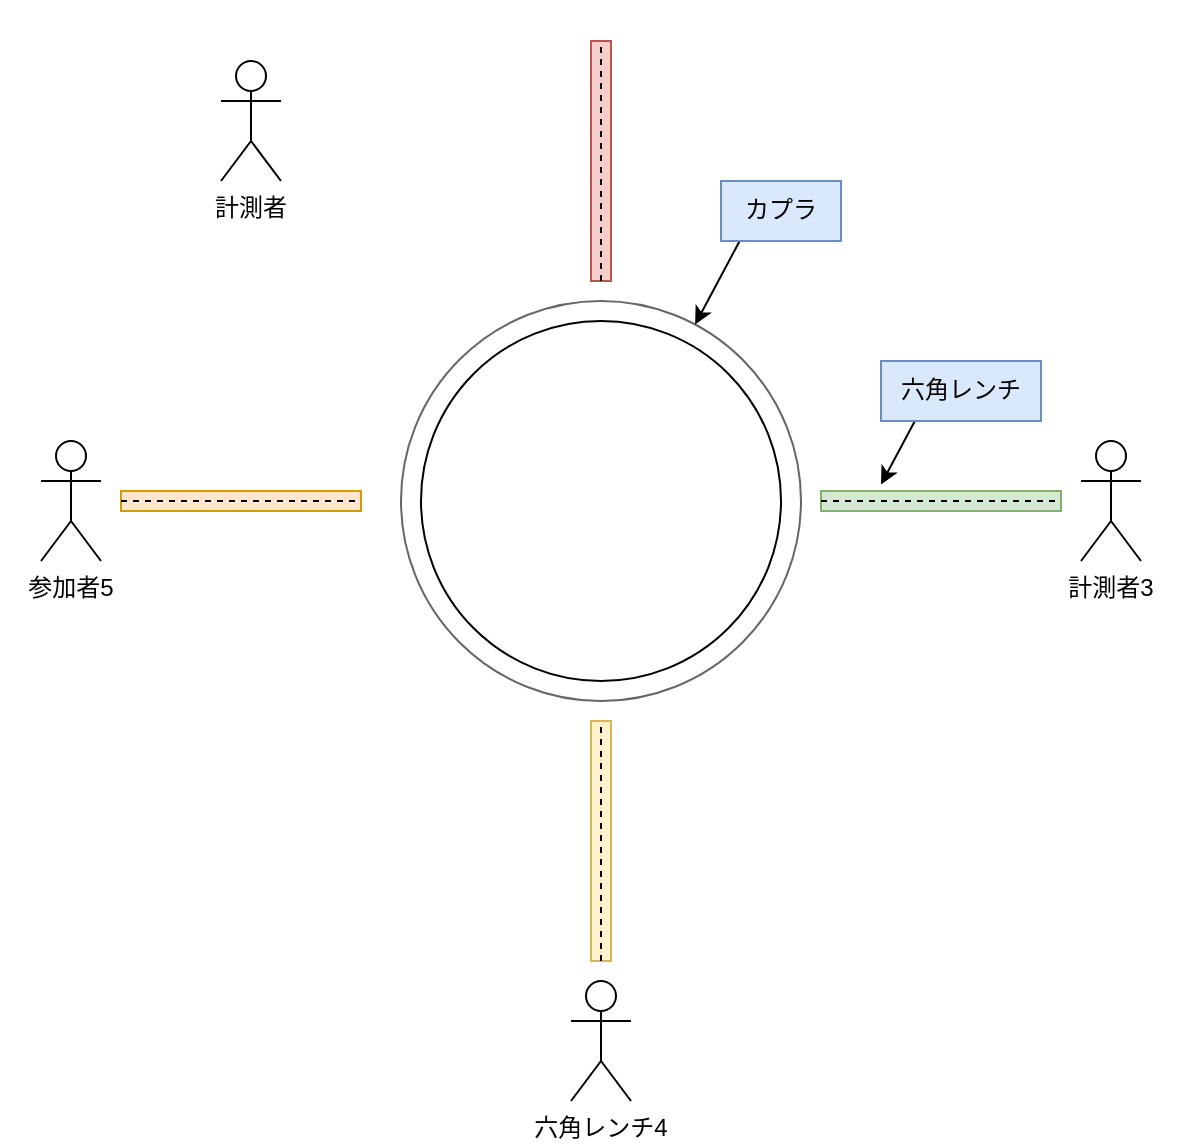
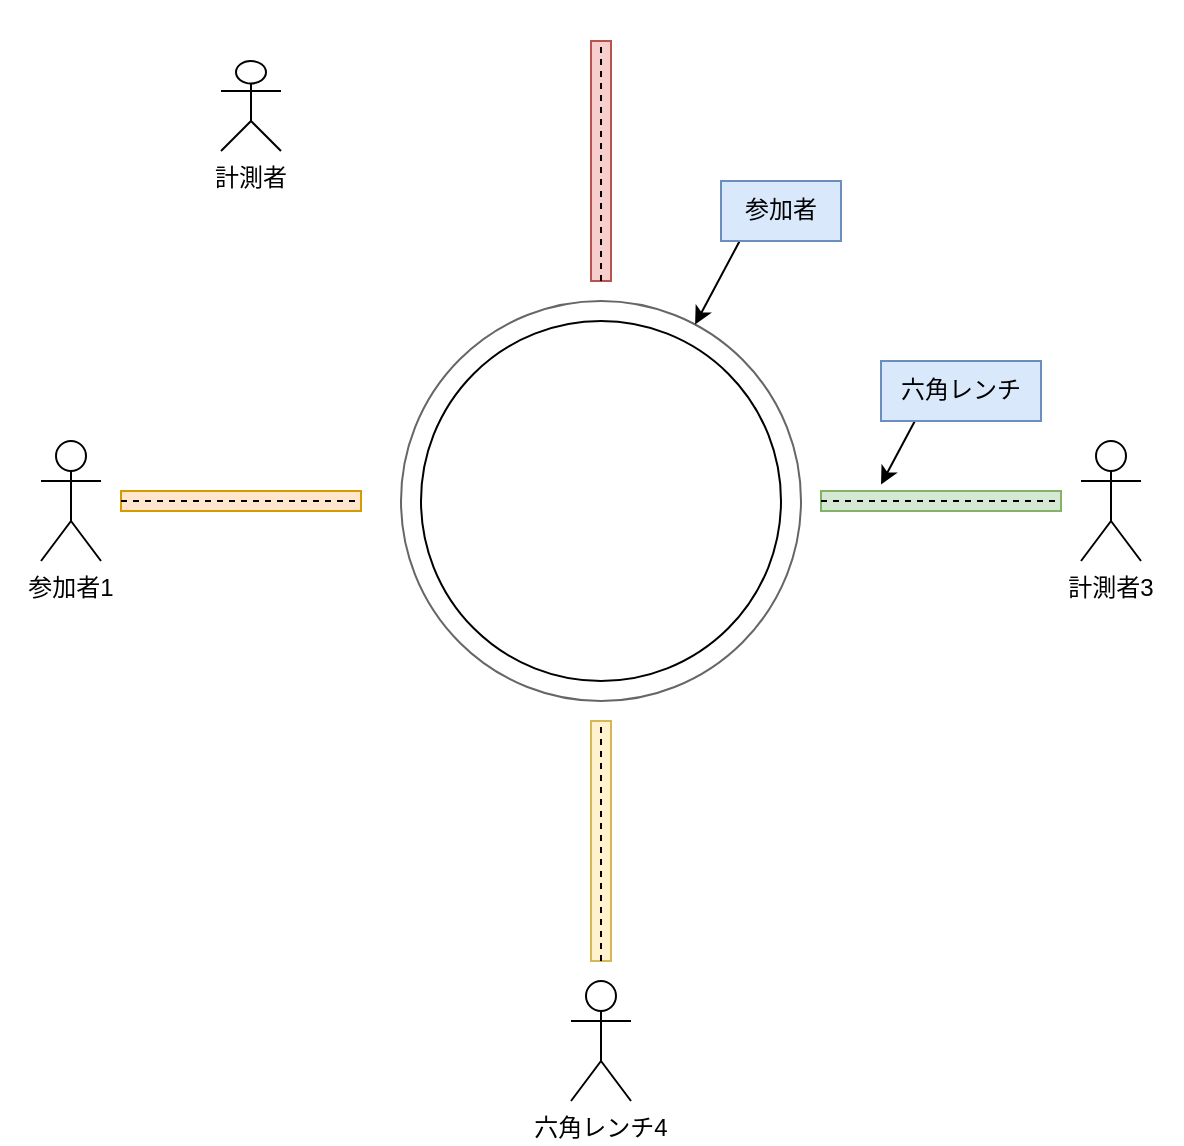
(251, 121) -> (251, 106)
(782, 211) -> (782, 211)
(72, 589) -> (72, 589)
